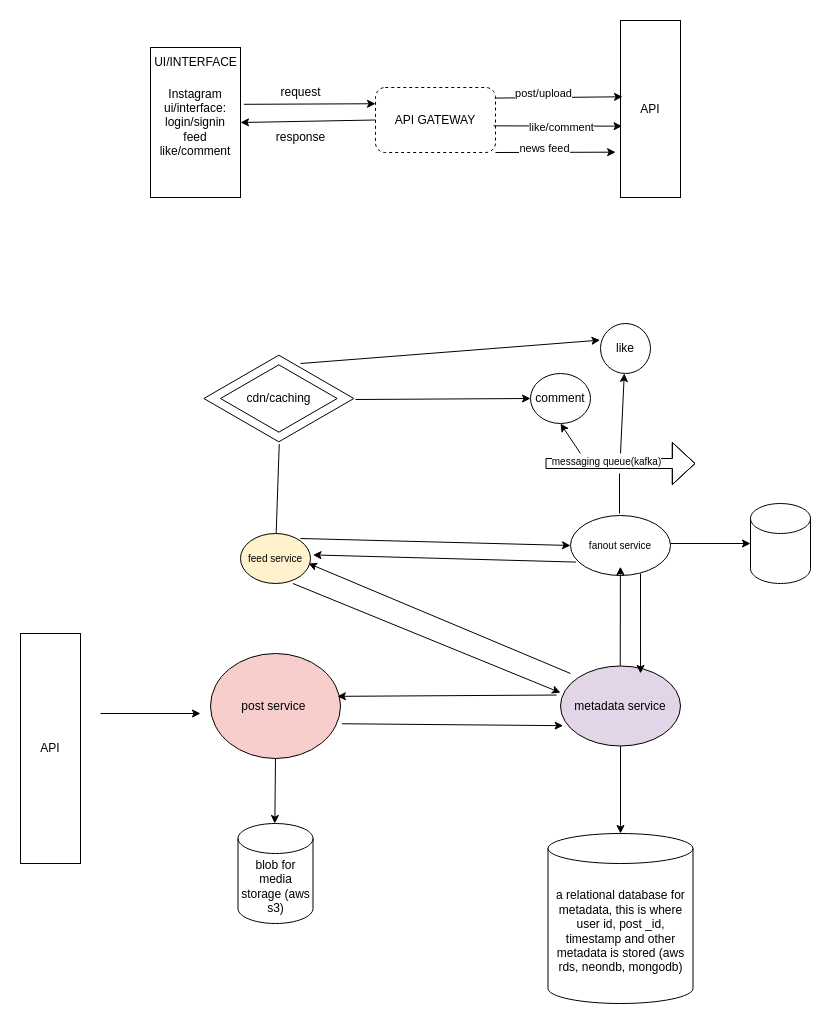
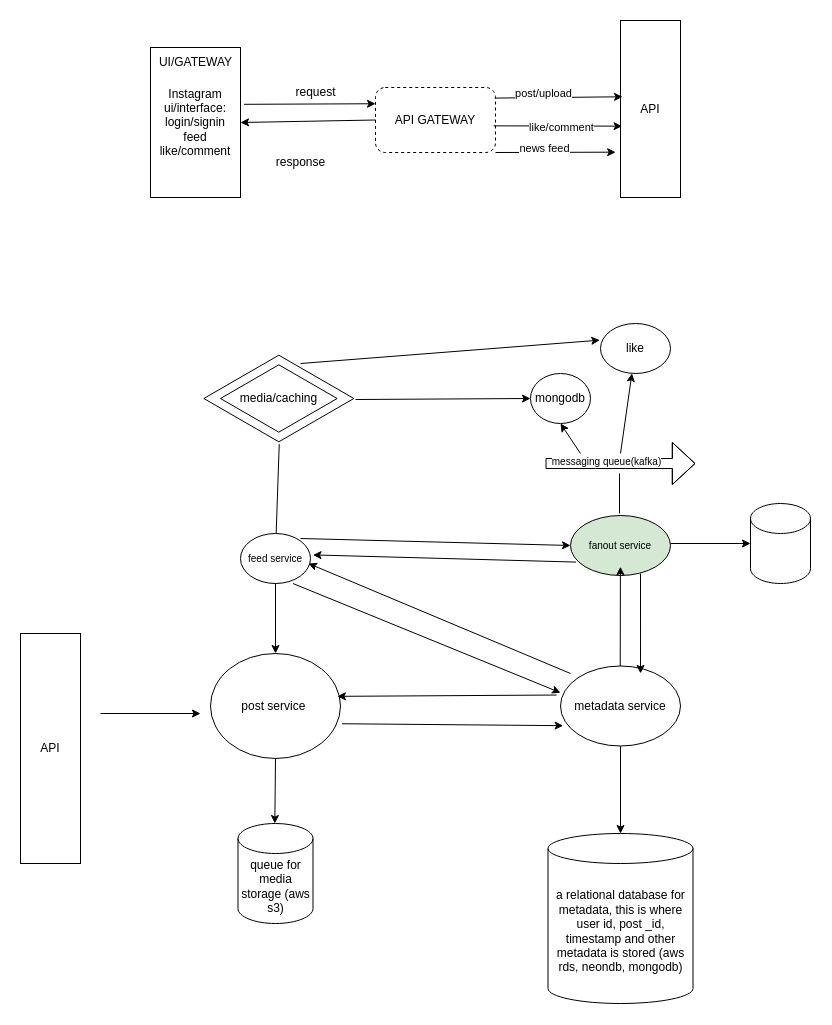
(196, 63) -> (196, 63)
(301, 93) -> (316, 93)
(301, 138) -> (301, 163)
(626, 349) -> (636, 349)
(279, 399) -> (279, 399)
(561, 399) -> (561, 399)
(621, 546) -> (621, 546)
(276, 559) -> (276, 559)
none -> (276, 615)
(276, 706) -> (276, 706)
(621, 706) -> (621, 706)
(276, 887) -> (276, 887)
